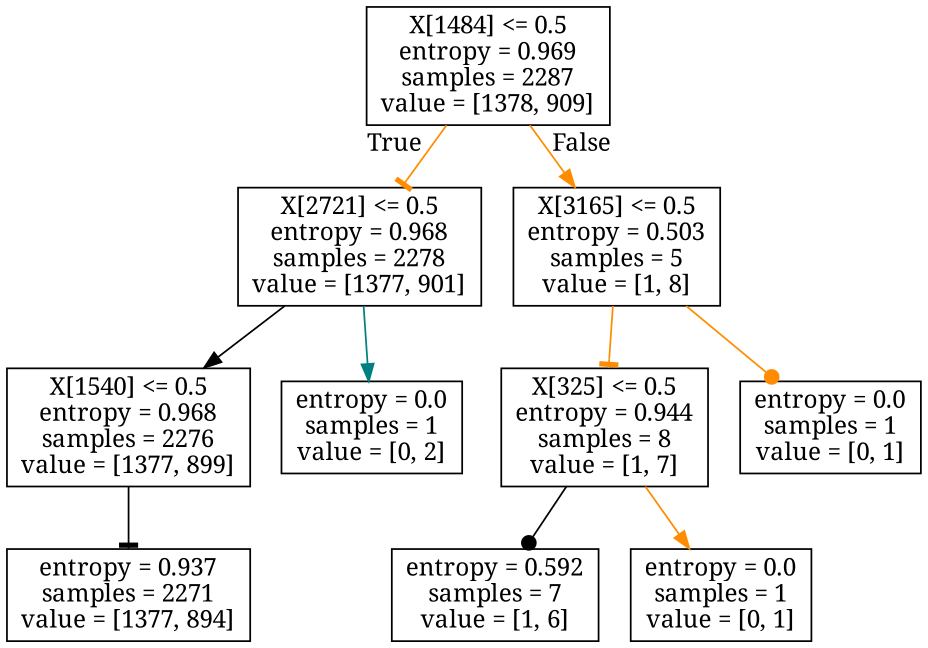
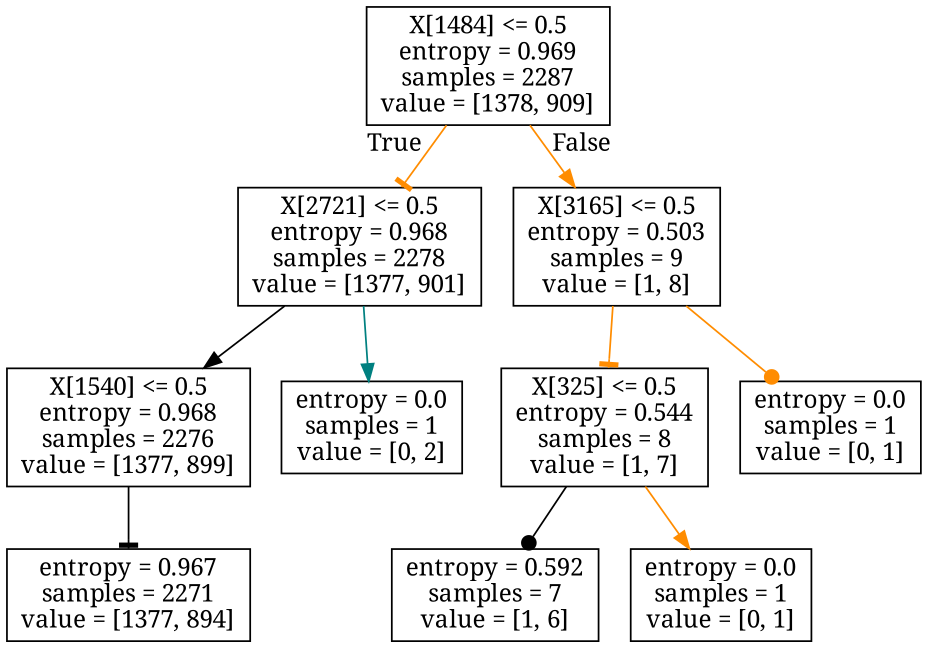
(617, 247) -> (617, 247)
(605, 427) -> (605, 427)
(129, 595) -> (129, 595)
